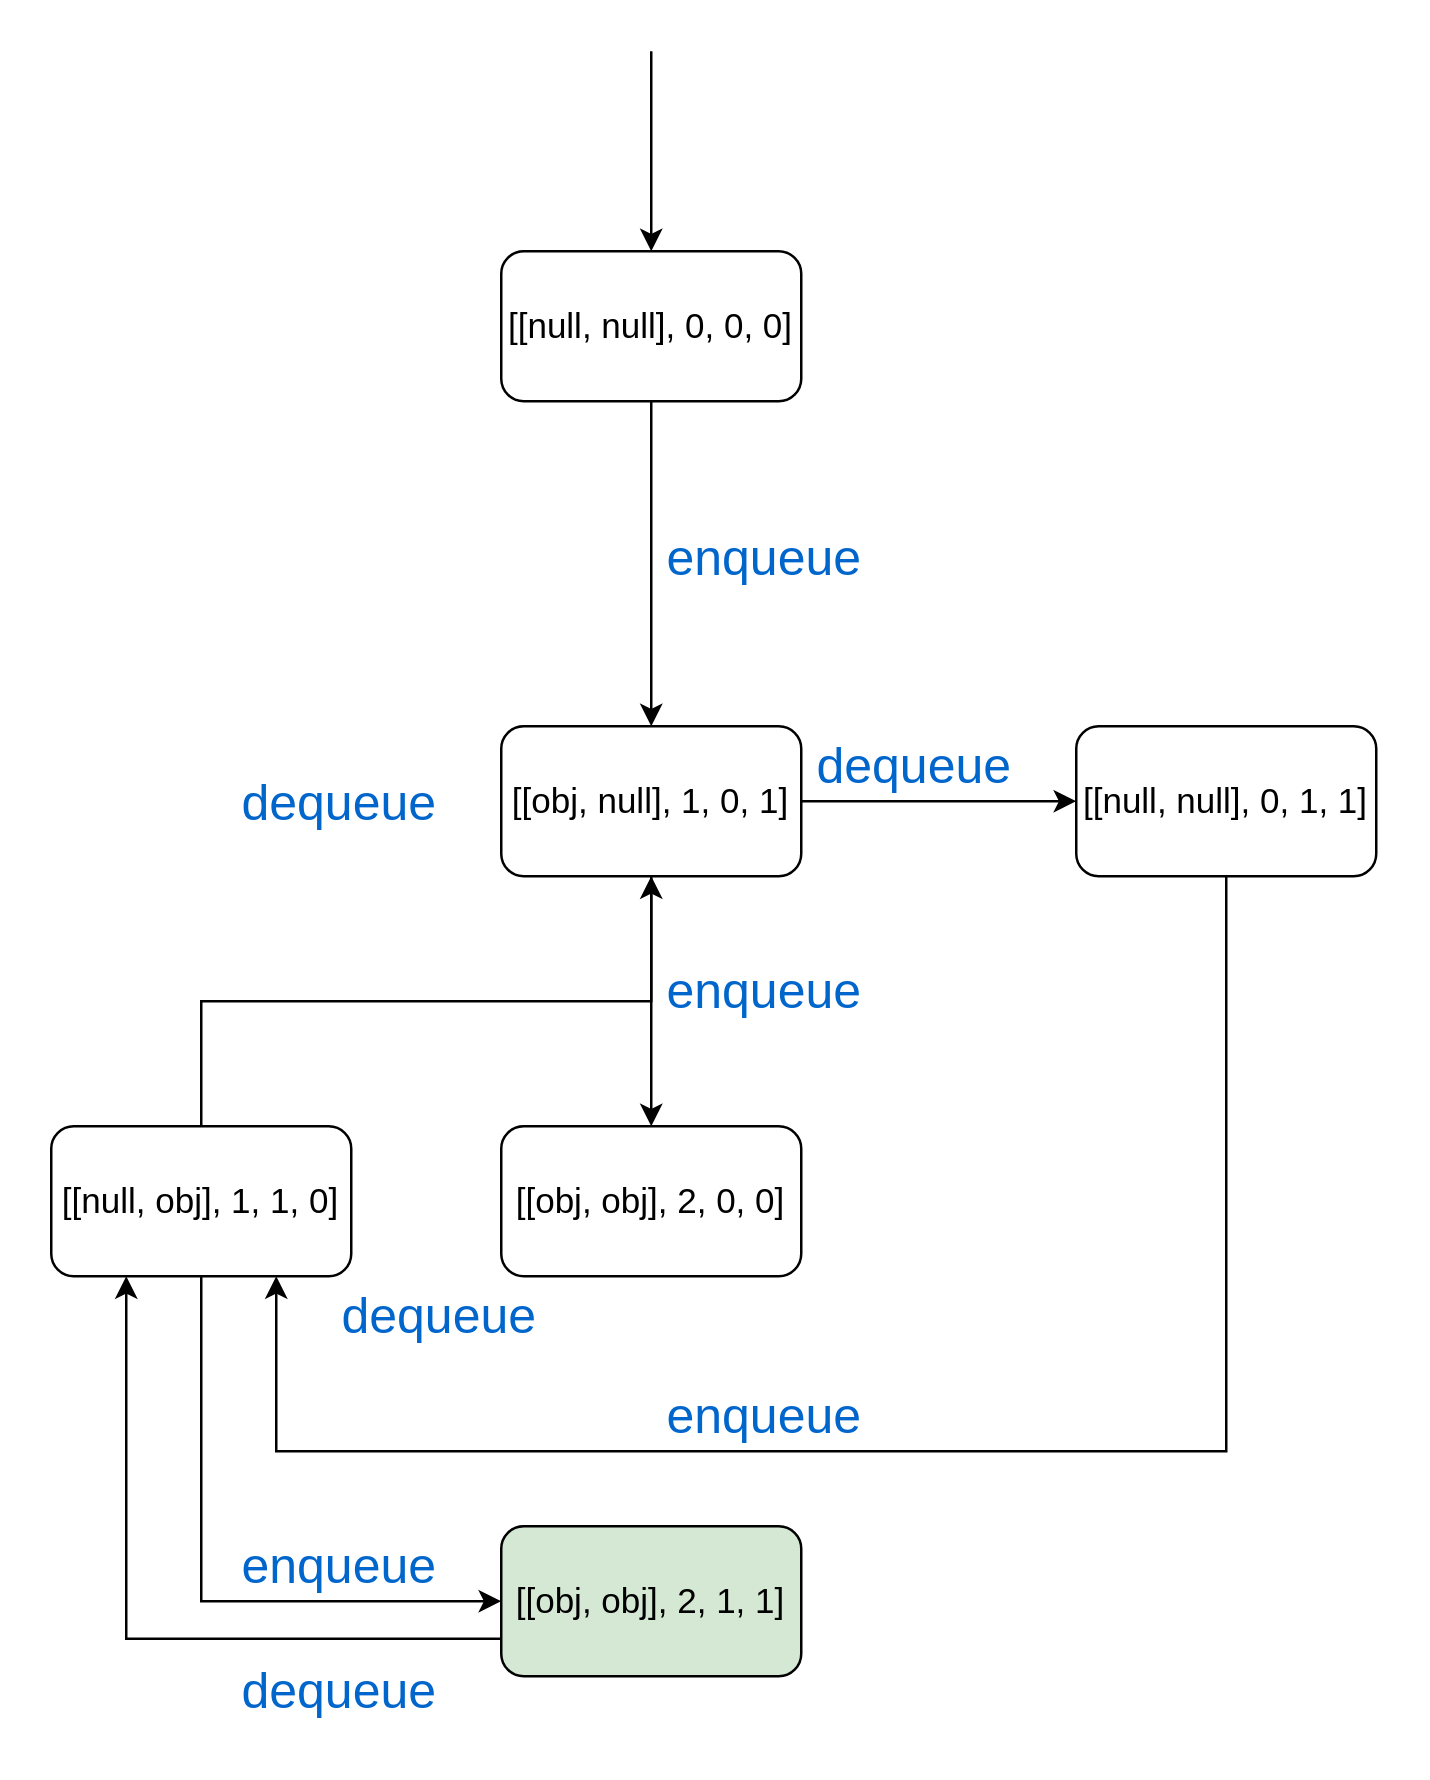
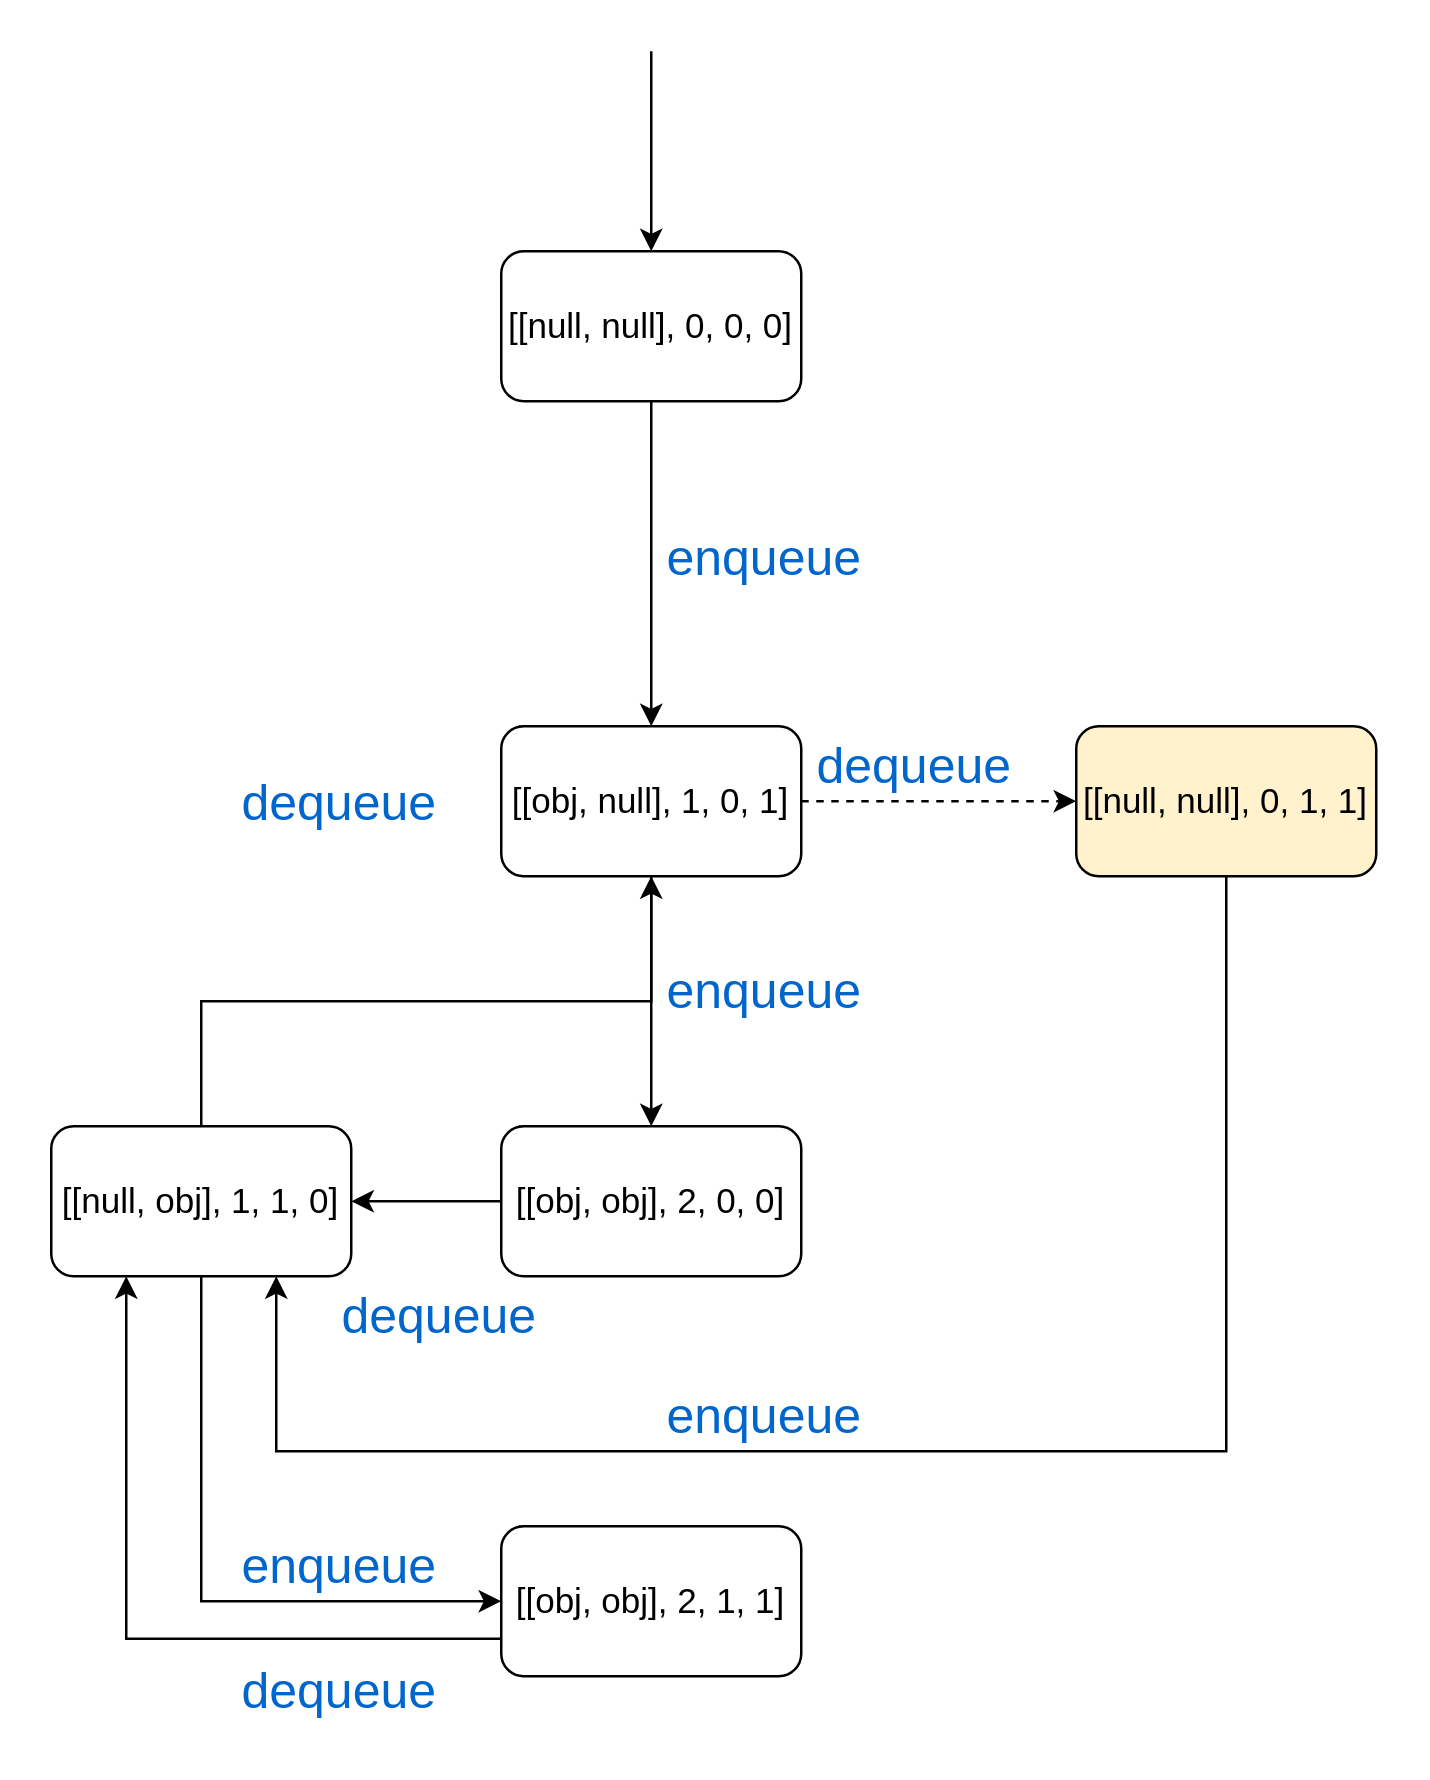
(932, 801) -> (932, 801)
(1226, 801) -> (1226, 801)
none -> (434, 1201)
(651, 1601) -> (651, 1601)
